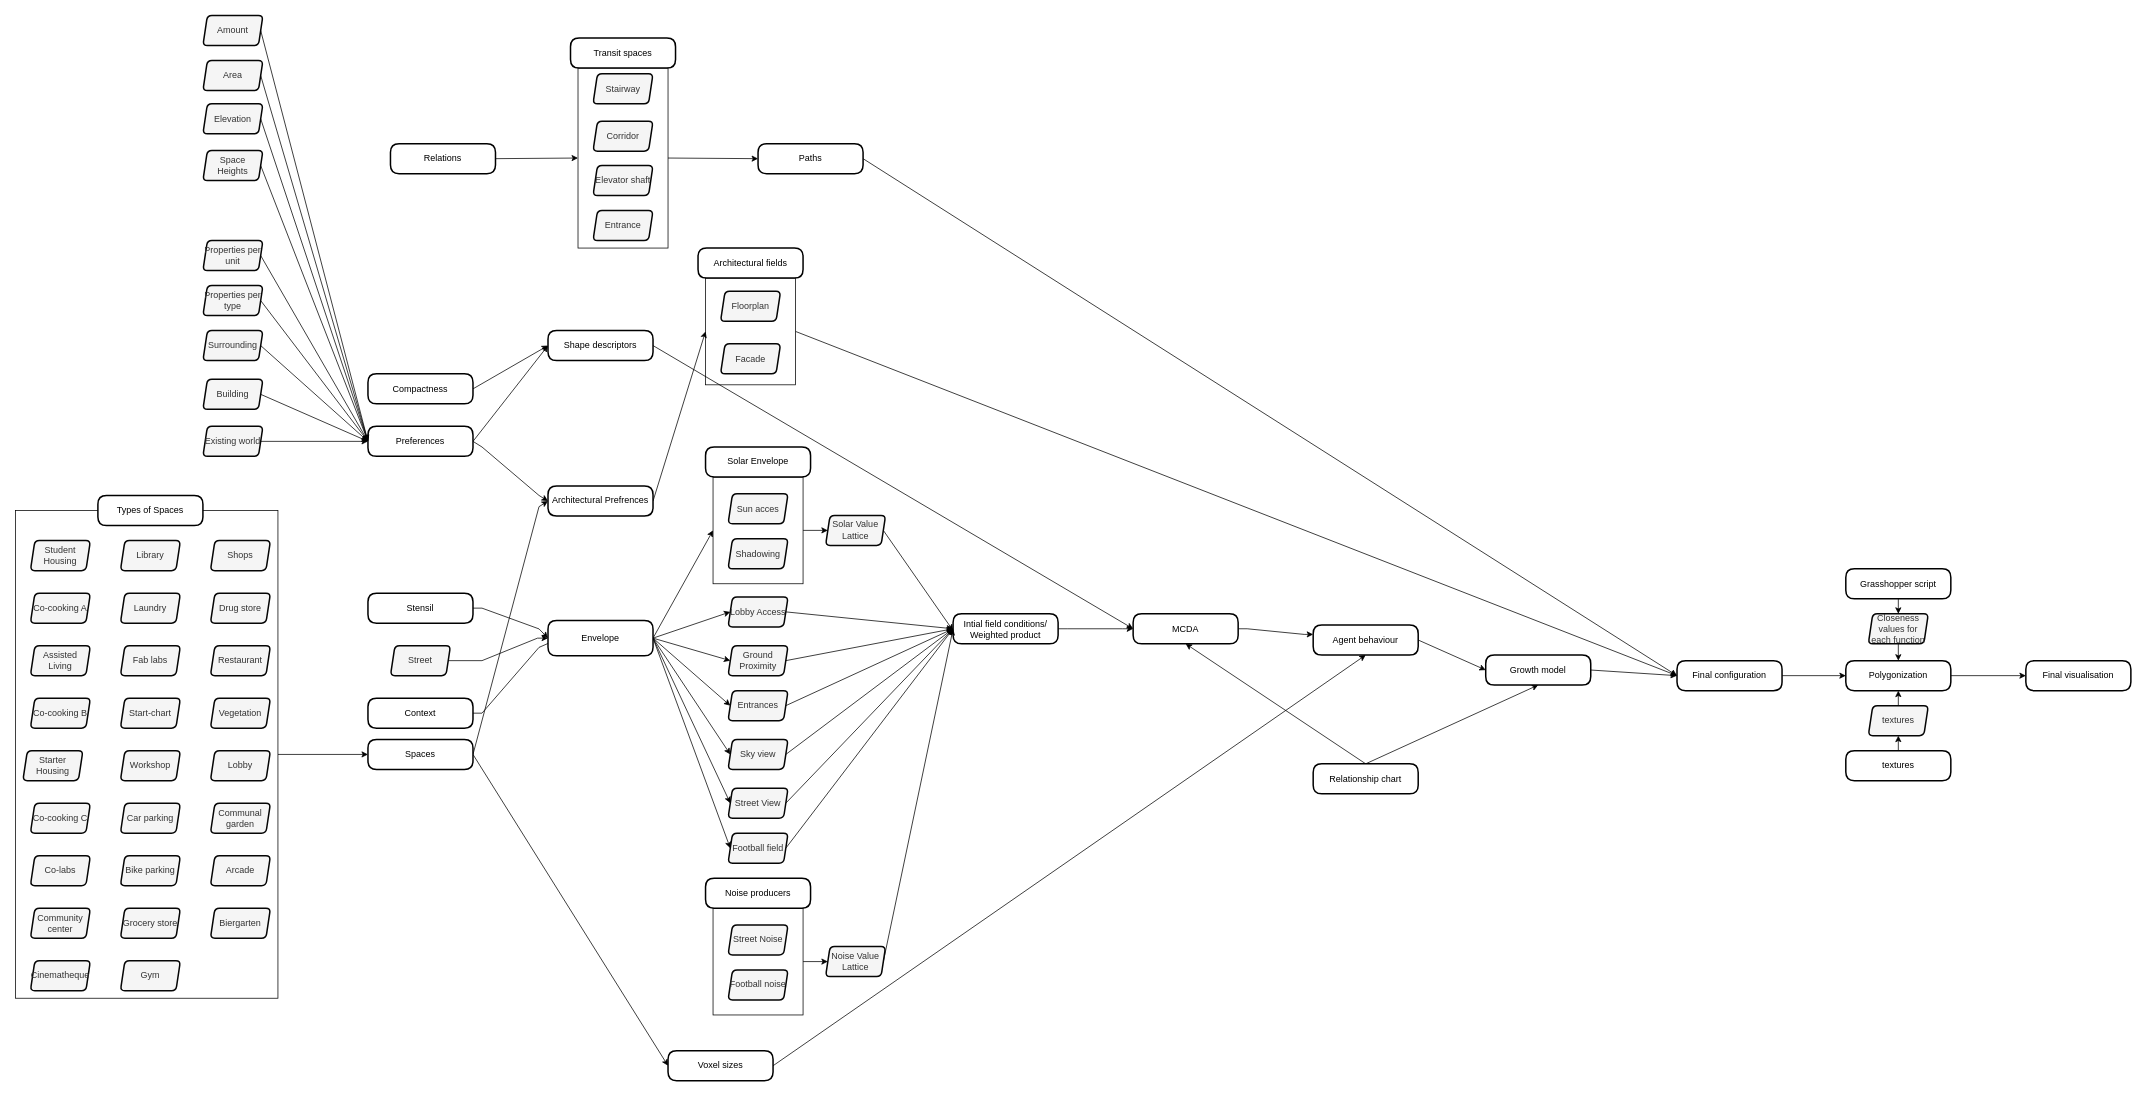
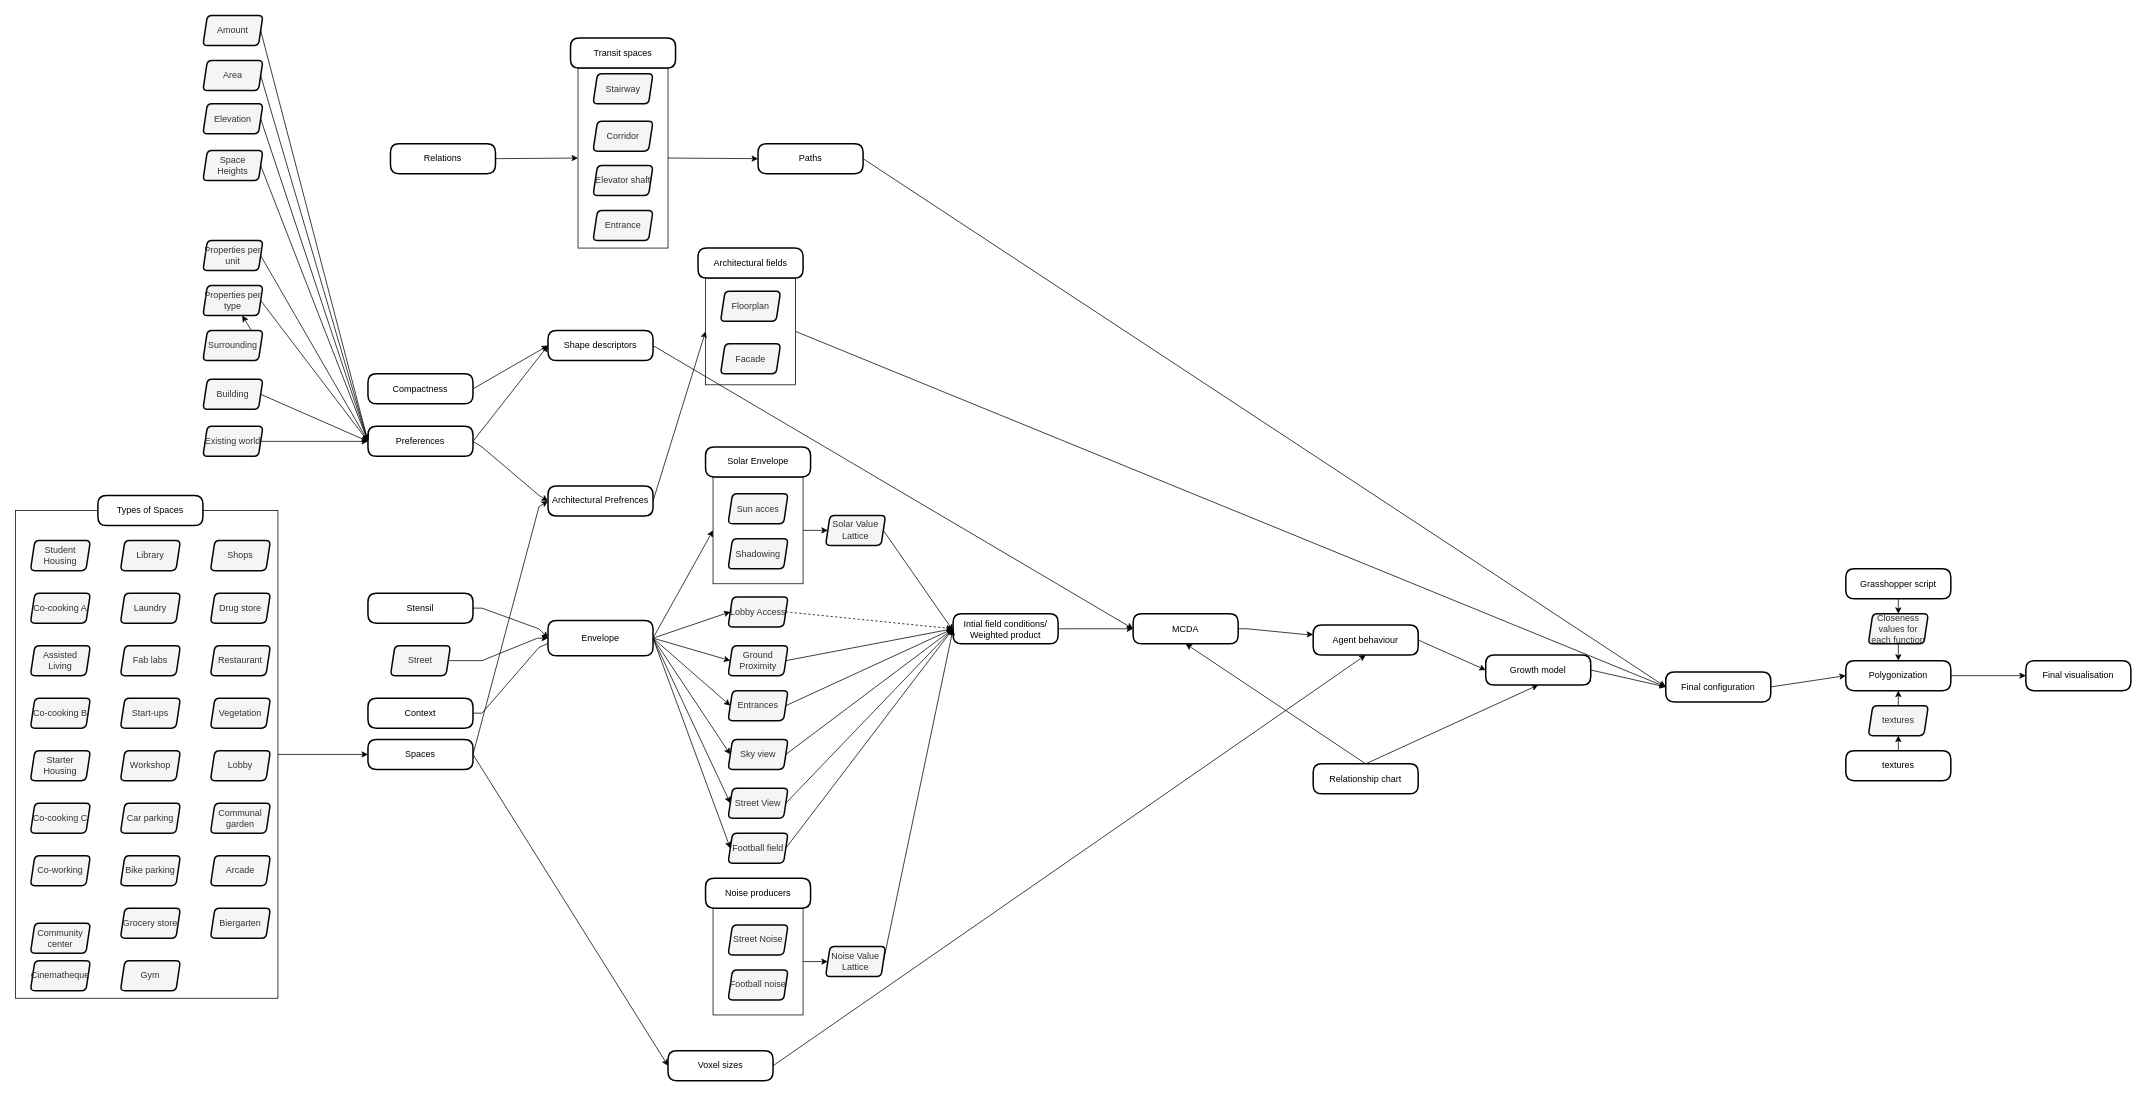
(309, 389) -> (248, 325)
(866, 620) -> (866, 620)
(1729, 675) -> (1718, 687)
(150, 713) -> (150, 713)
(53, 765) -> (60, 765)
(60, 870) -> (60, 870)
(60, 923) -> (60, 938)
